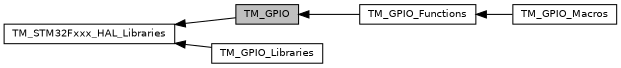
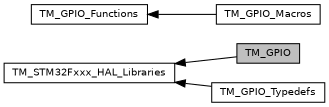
(334, 14) -> none
(267, 53) -> (268, 92)
